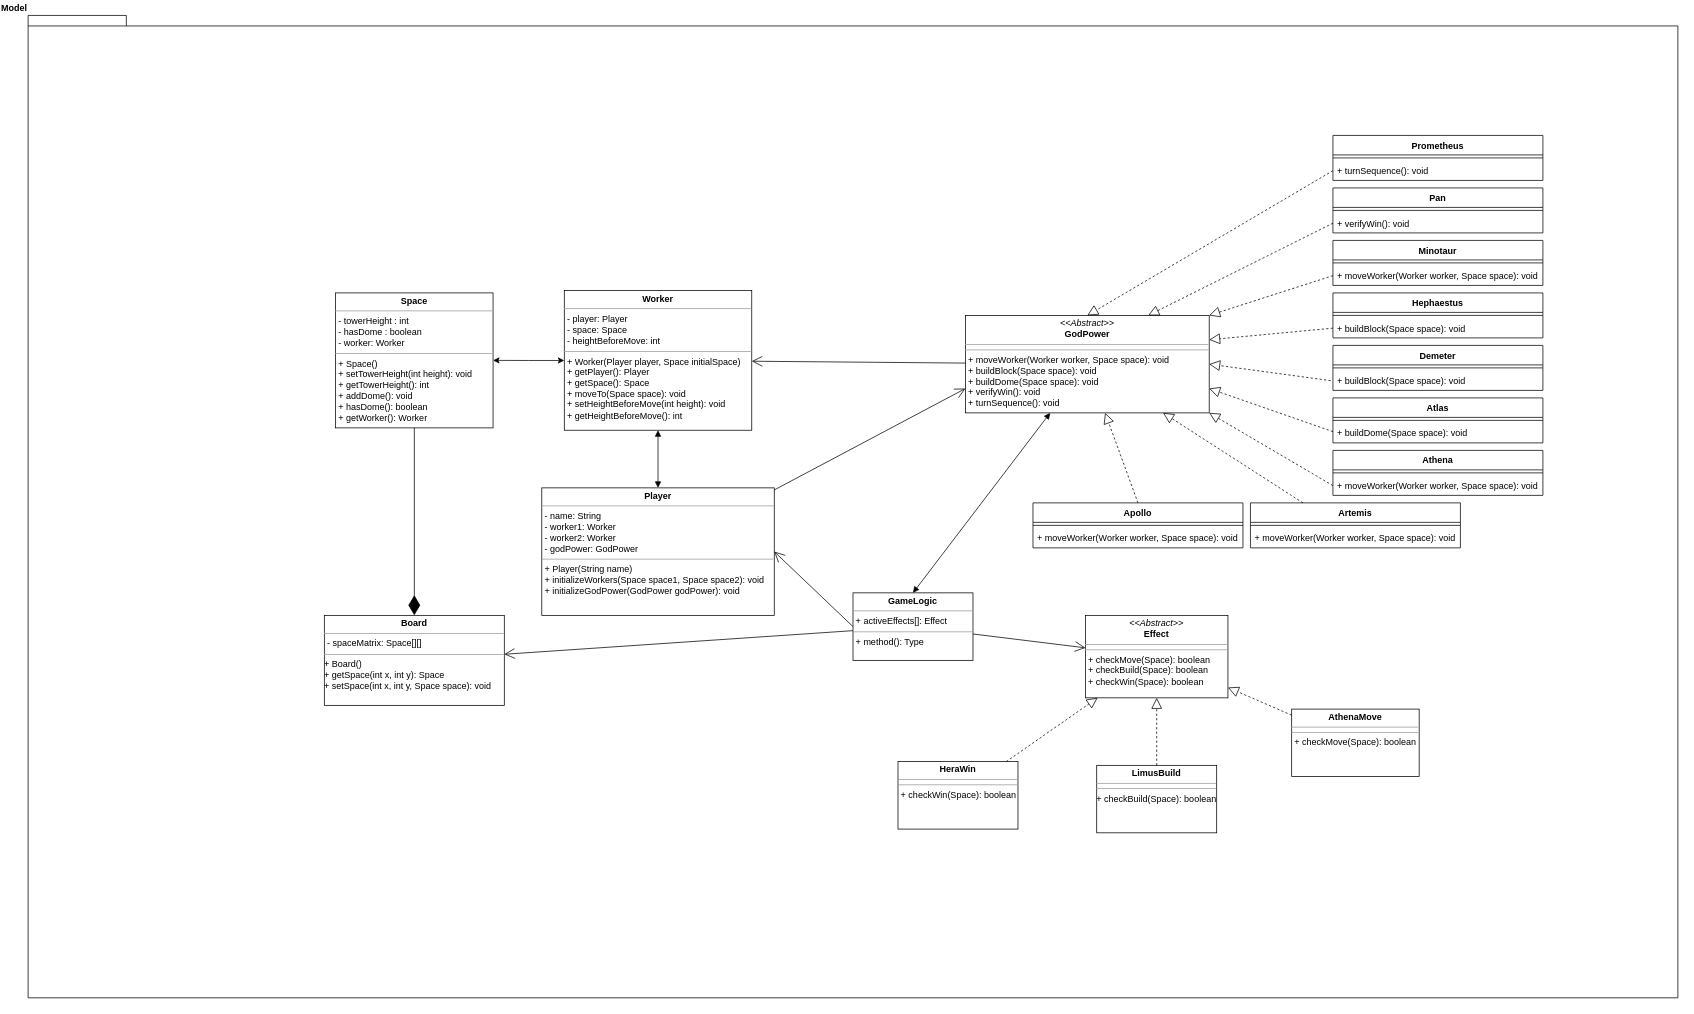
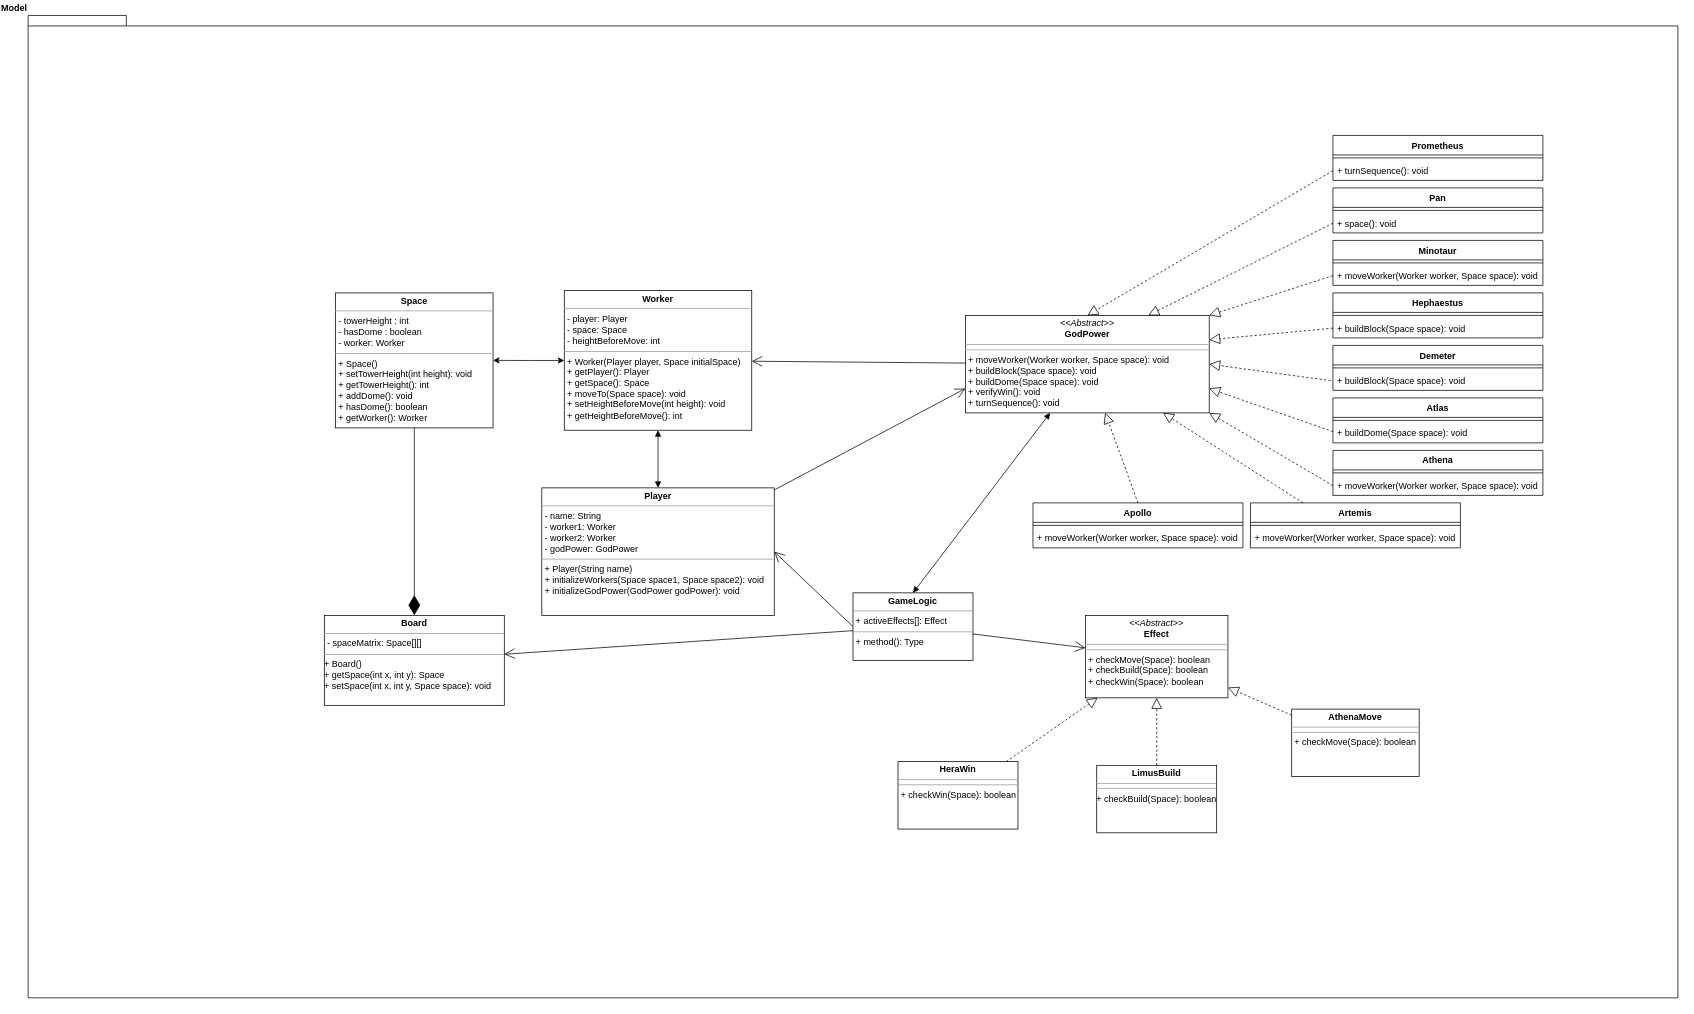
(1378, 224) -> (1370, 224)
